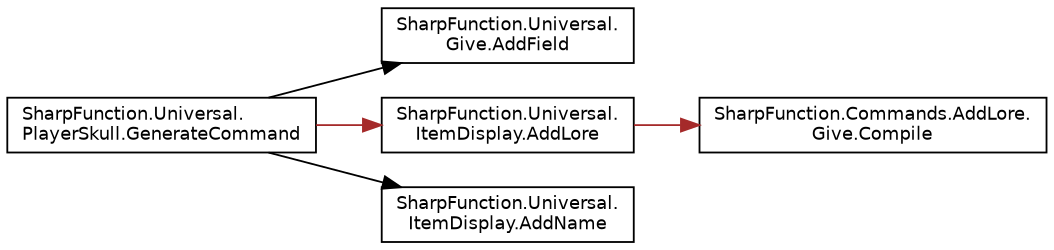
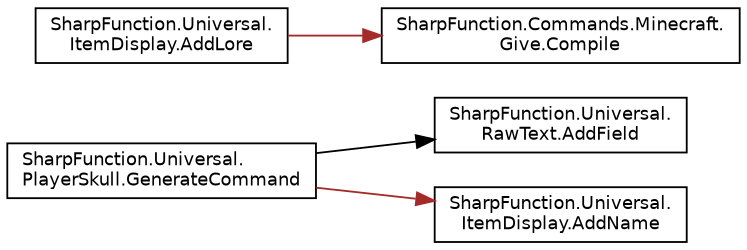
(508, 36) -> (561, 125)
(339, 125) -> none
(873, 125) -> (561, 36)
(326, 168) -> (366, 193)
